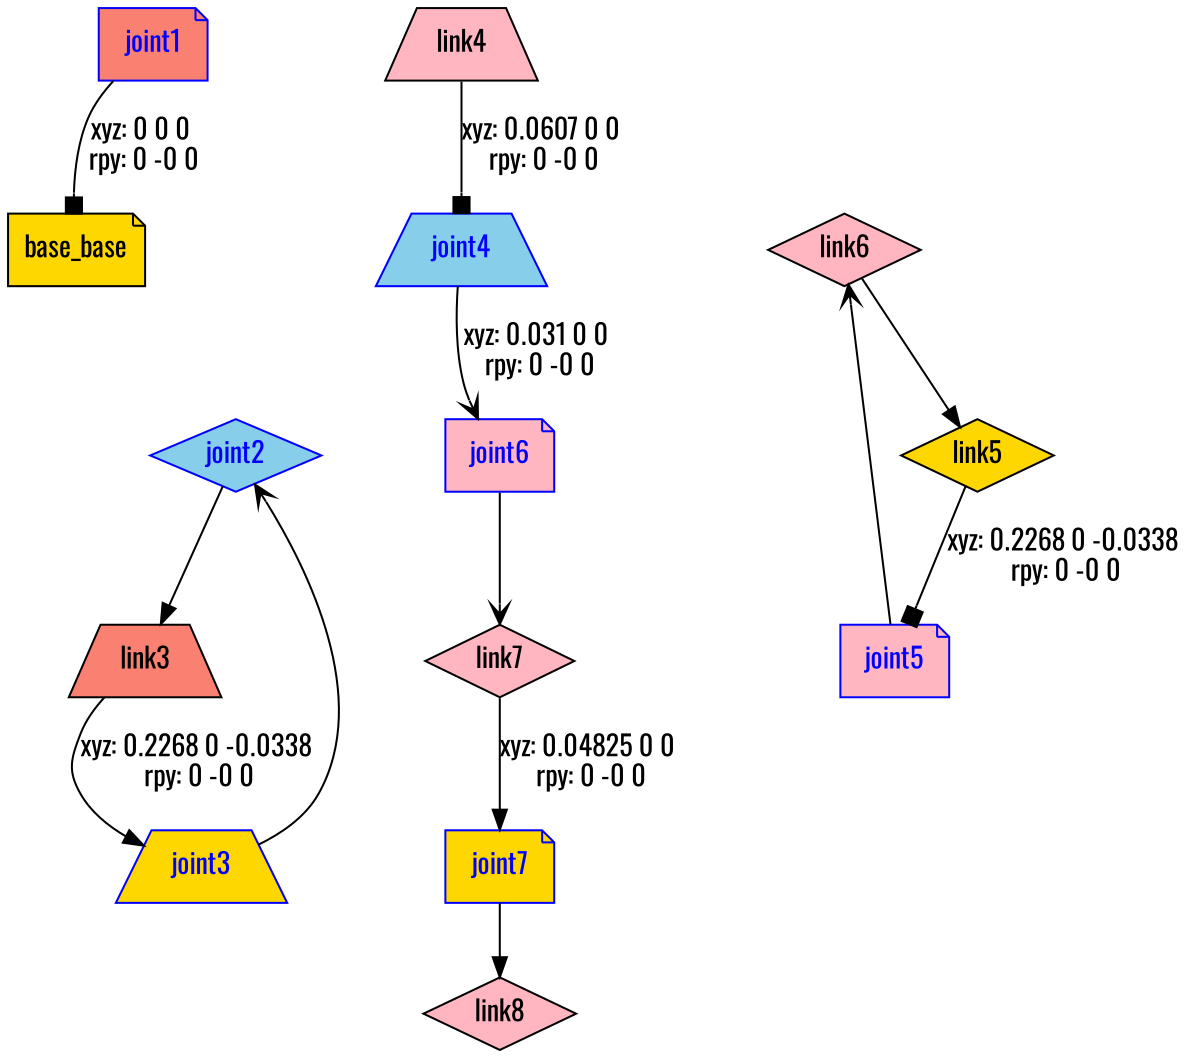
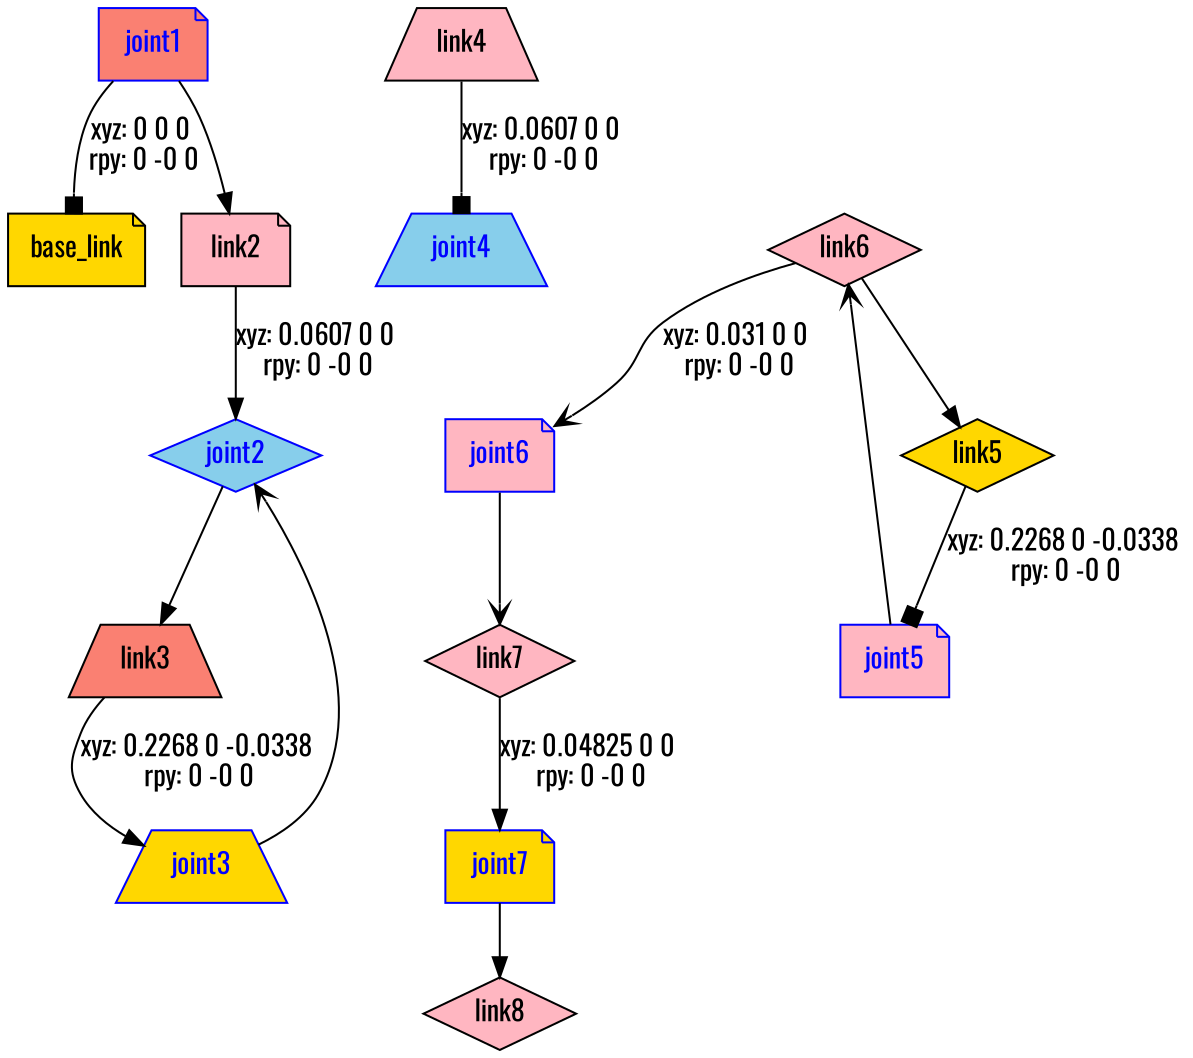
(77, 250) -> (77, 250)
none -> (236, 250)
(458, 344) -> (669, 319)
